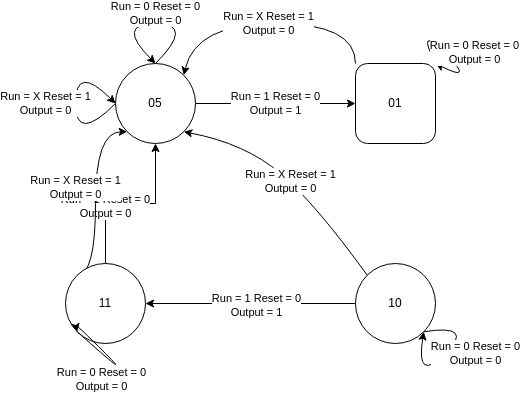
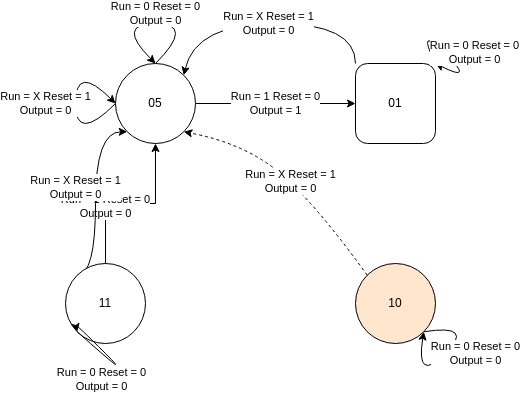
(336, 233) -> (336, 233)
(183, 304) -> none
(396, 304) -> (396, 304)
